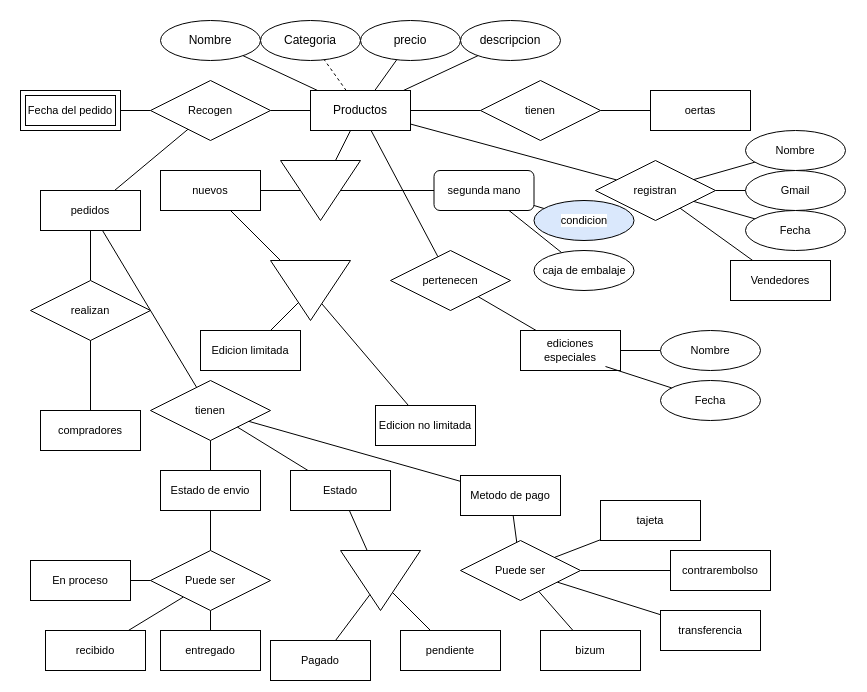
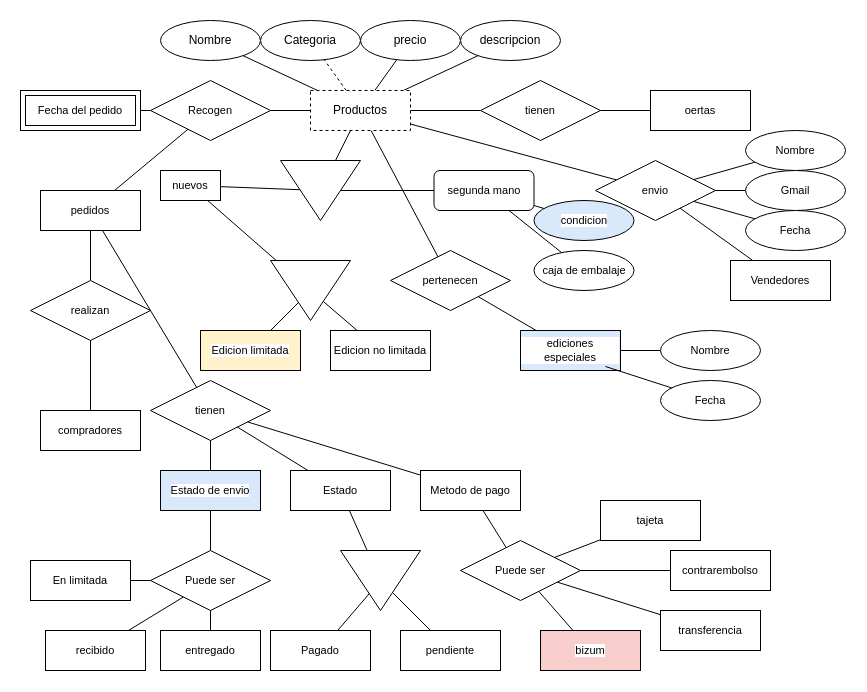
(71, 111) -> (81, 111)
(361, 111) -> (361, 111)
(211, 191) -> (191, 186)
(656, 191) -> (656, 191)
(251, 351) -> (251, 351)
(571, 351) -> (571, 351)
(426, 426) -> (381, 351)
(211, 491) -> (211, 491)
(511, 496) -> (471, 491)
(81, 581) -> (81, 581)
(591, 651) -> (591, 651)
(321, 661) -> (321, 651)
